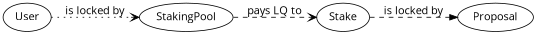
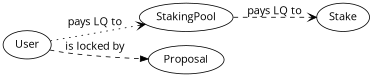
(95, 11) -> (95, 22)
(410, 17) -> (95, 56)
